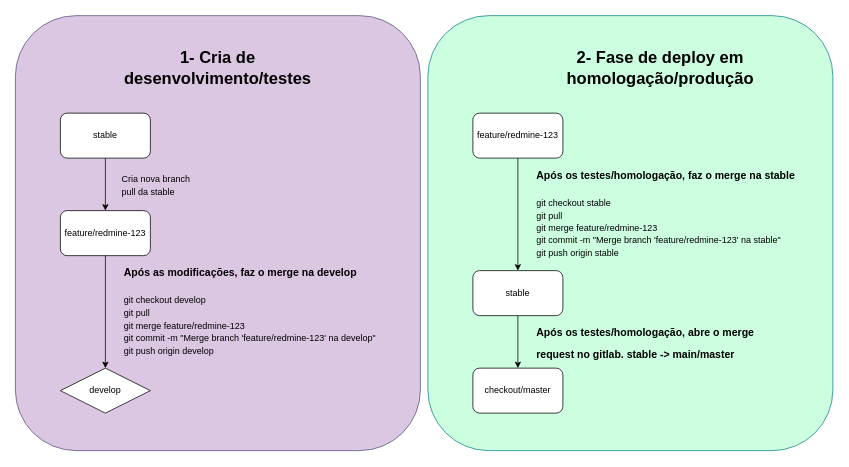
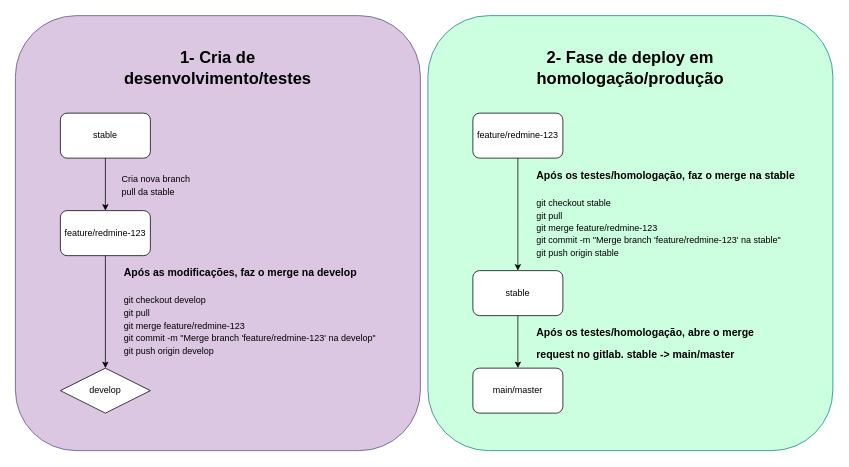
(660, 68) -> (630, 68)
(518, 390) -> (518, 390)
